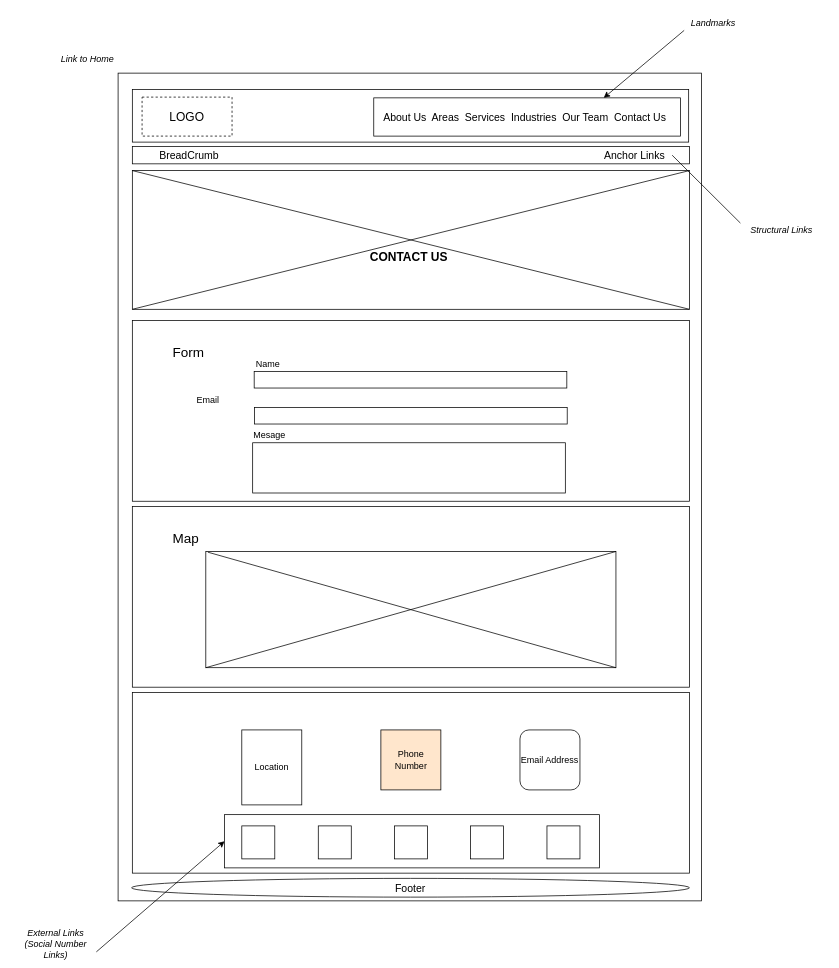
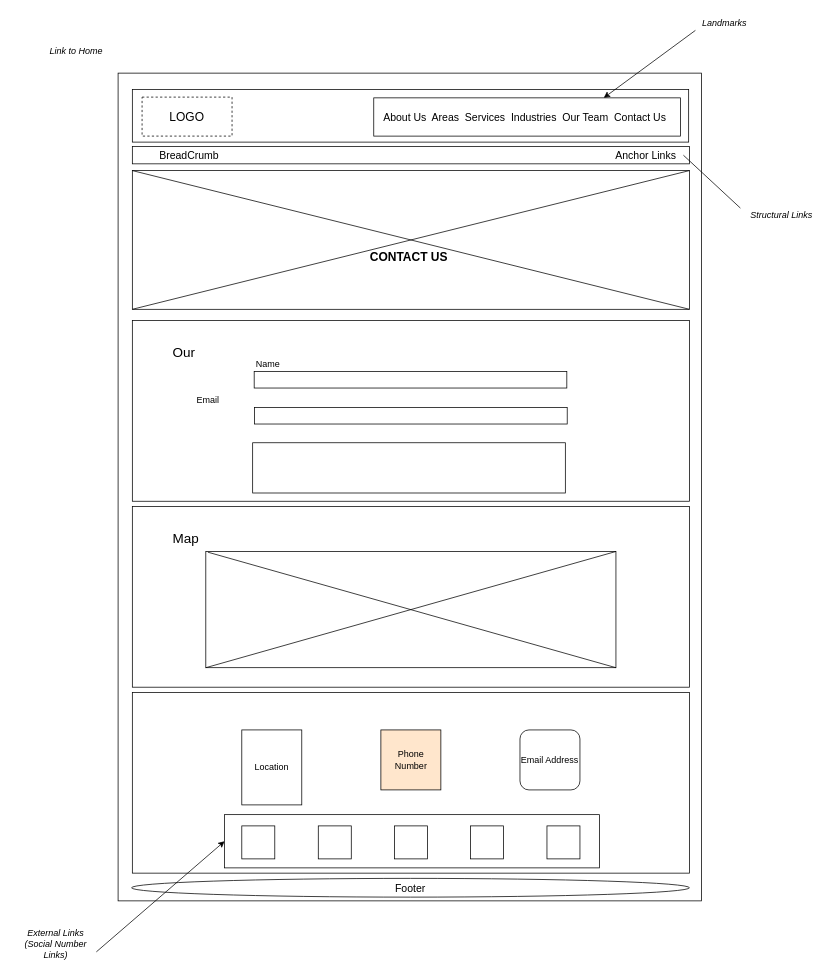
(714, 23) -> (725, 23)
(88, 59) -> (77, 51)
(635, 155) -> (646, 155)
(782, 231) -> (782, 216)
(183, 334) -> (180, 334)
(269, 435) -> none
